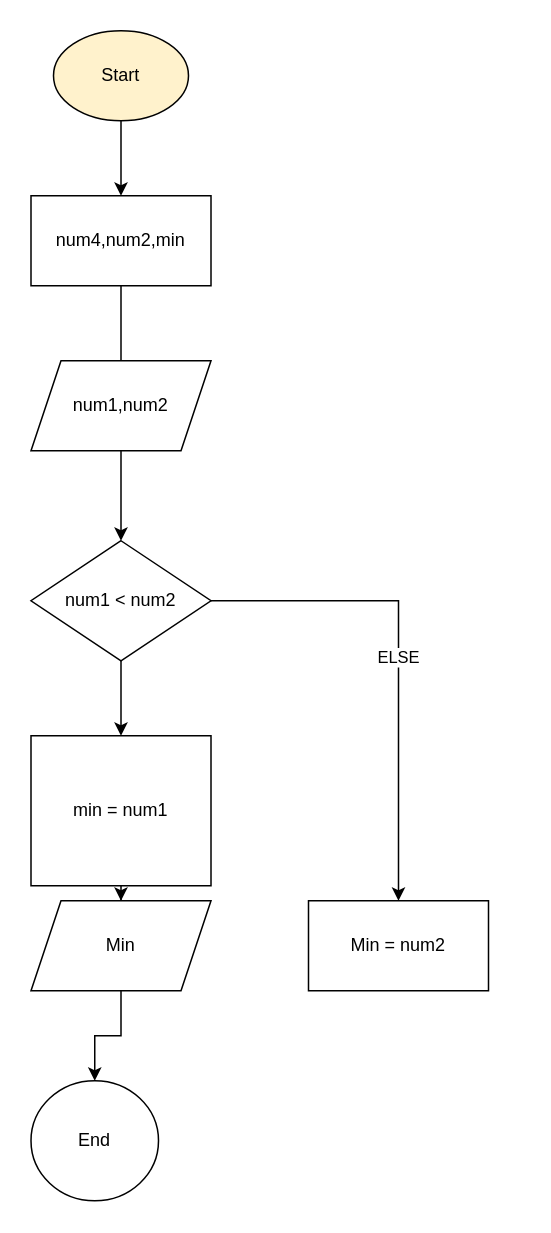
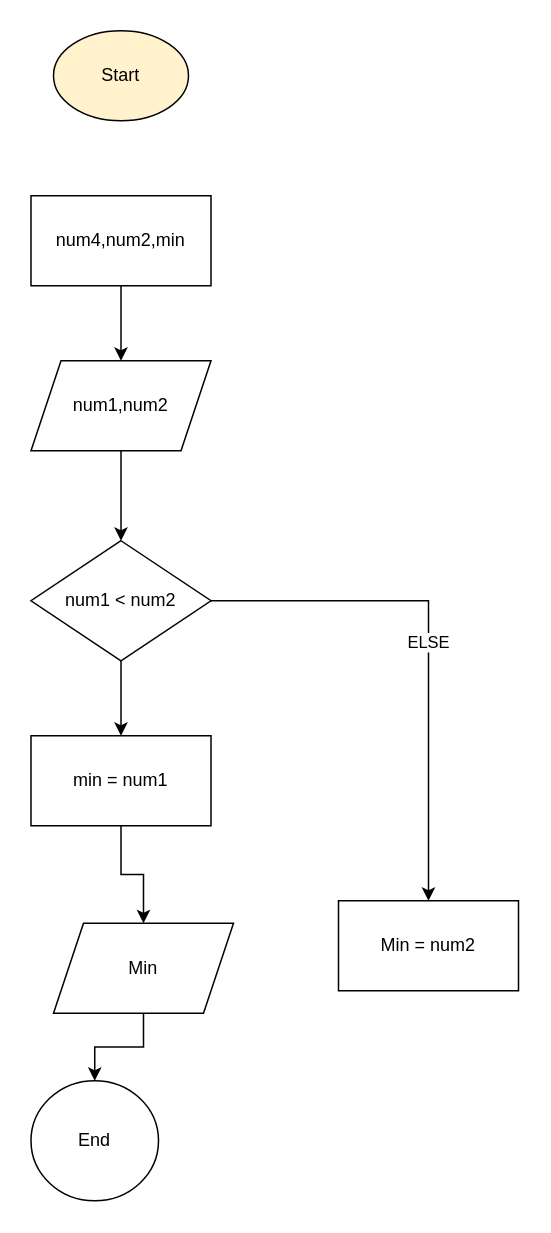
(121, 153) -> none
(121, 353) -> (121, 349)
(121, 811) -> (121, 781)
(121, 946) -> (143, 968)
(398, 946) -> (428, 946)
